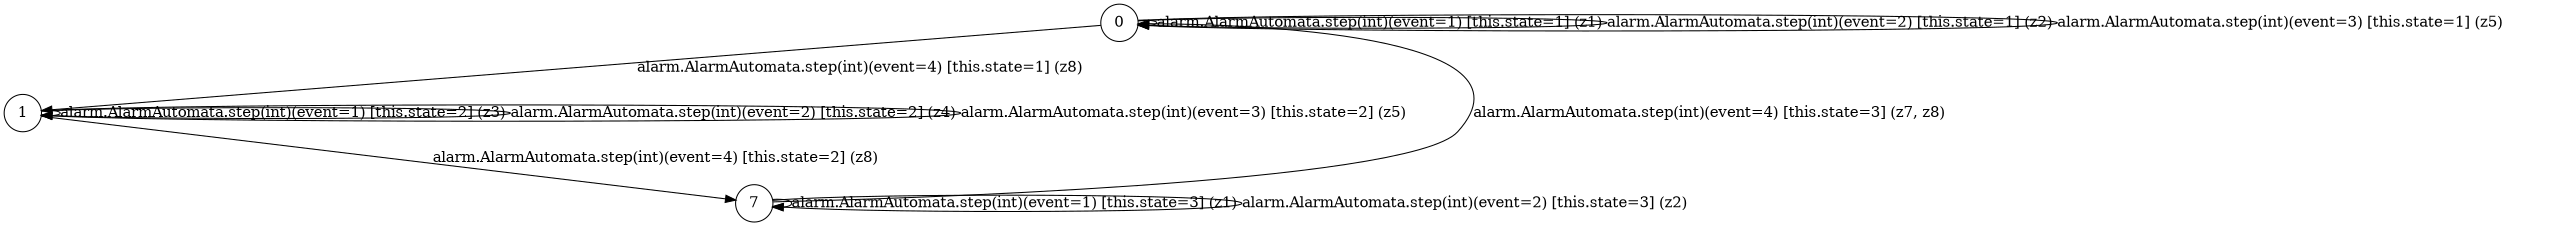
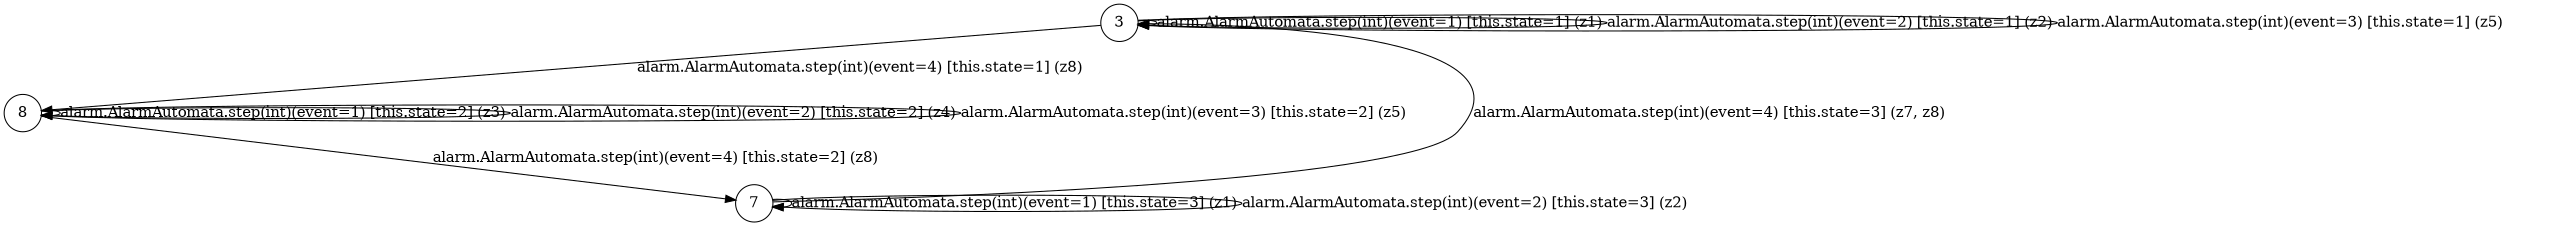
(1119, 23) -> (1119, 23)
(23, 113) -> (23, 113)
